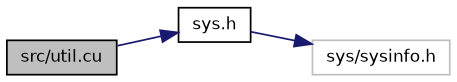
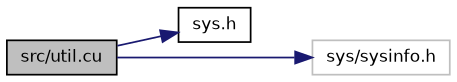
(273, 36) -> (206, 58)
